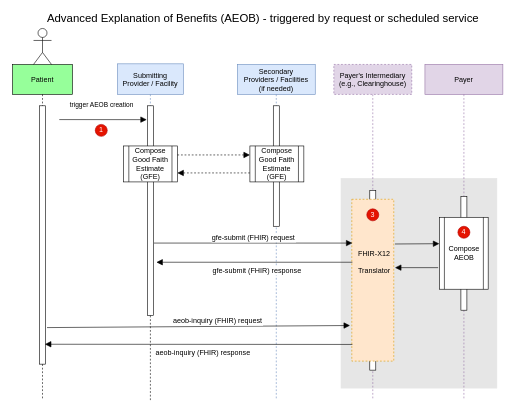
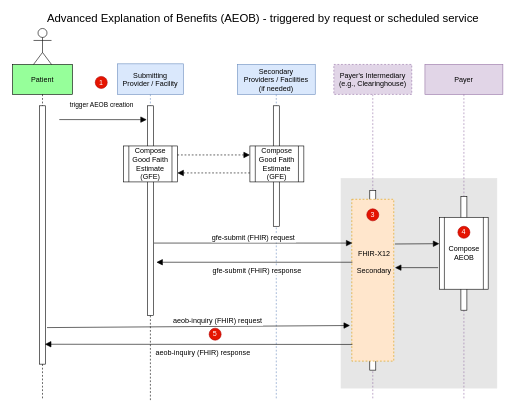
(101, 131) -> (101, 83)
(374, 260) -> (374, 260)
none -> (215, 335)
